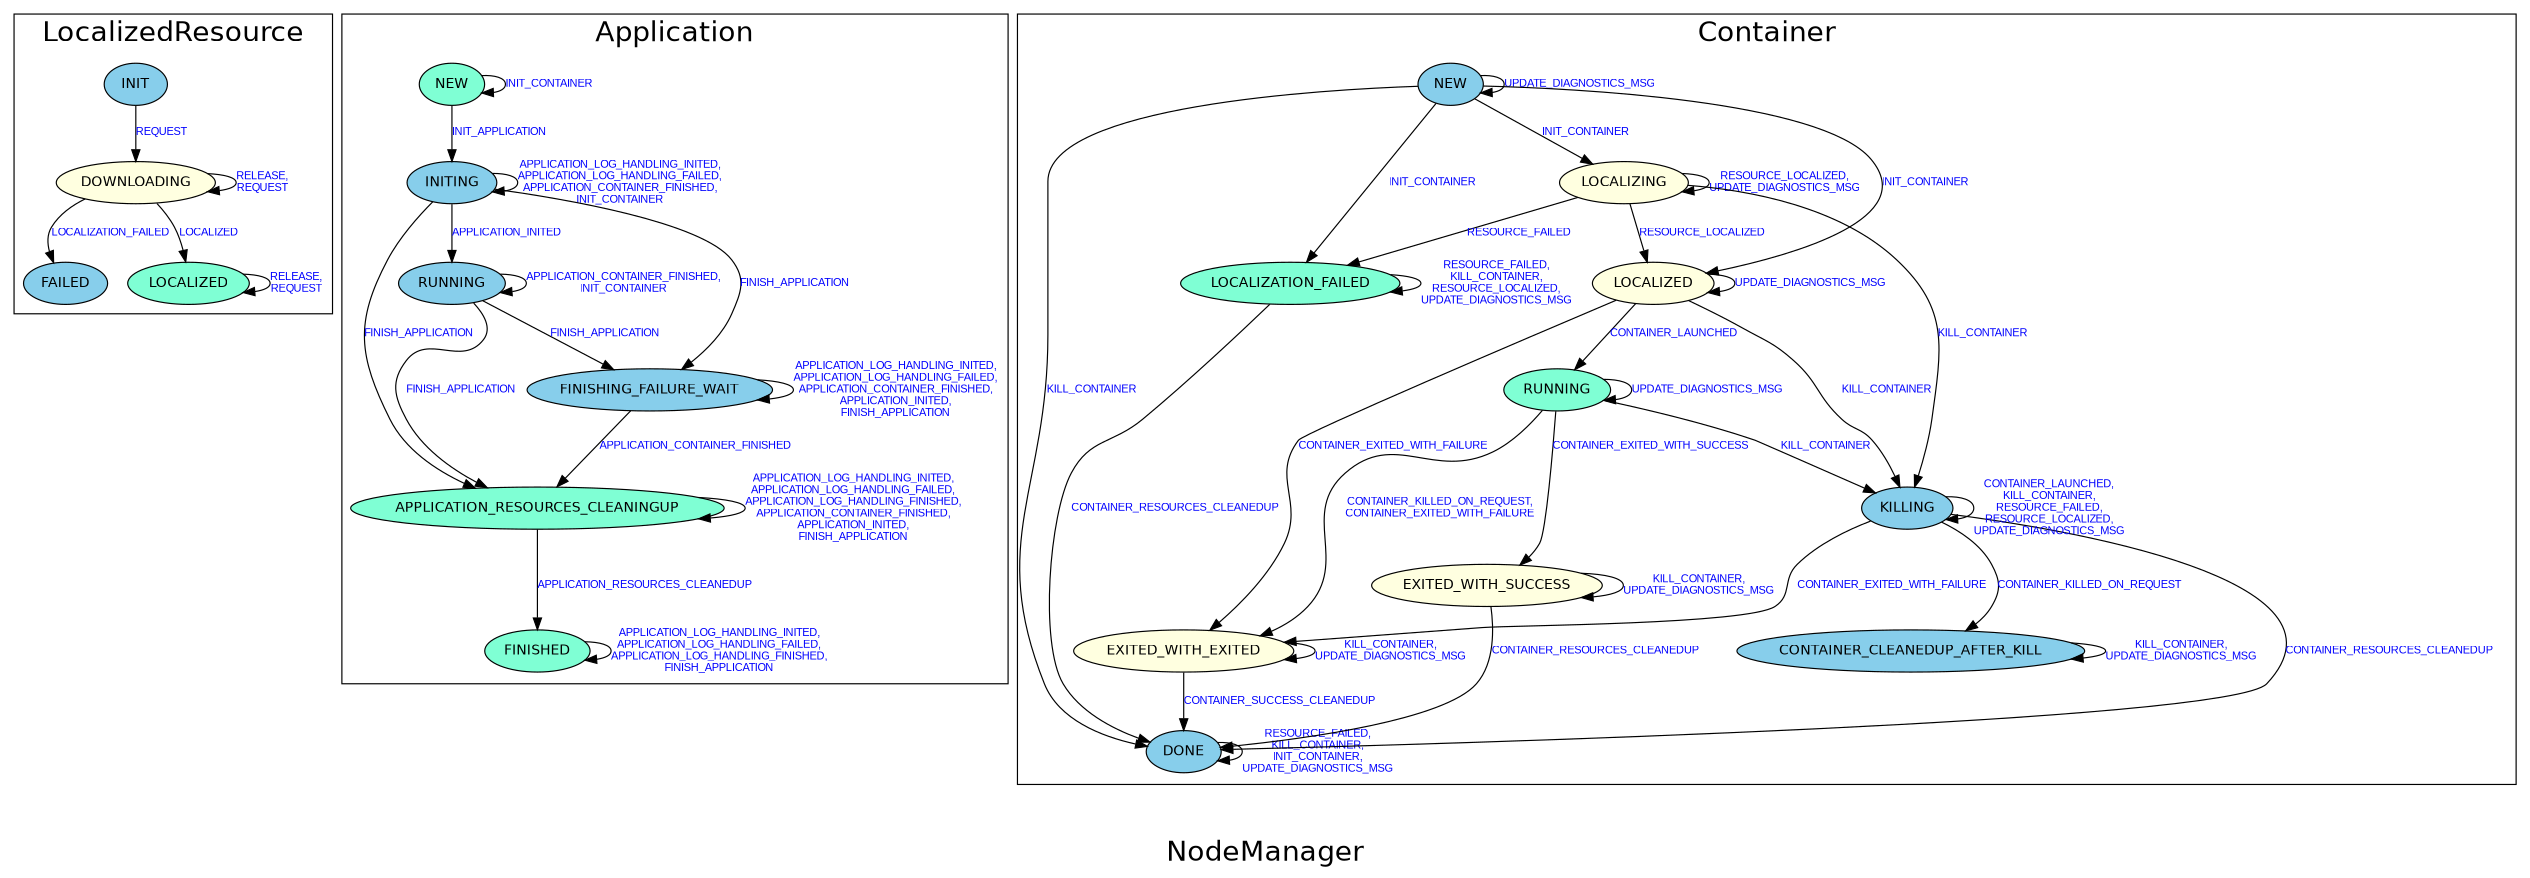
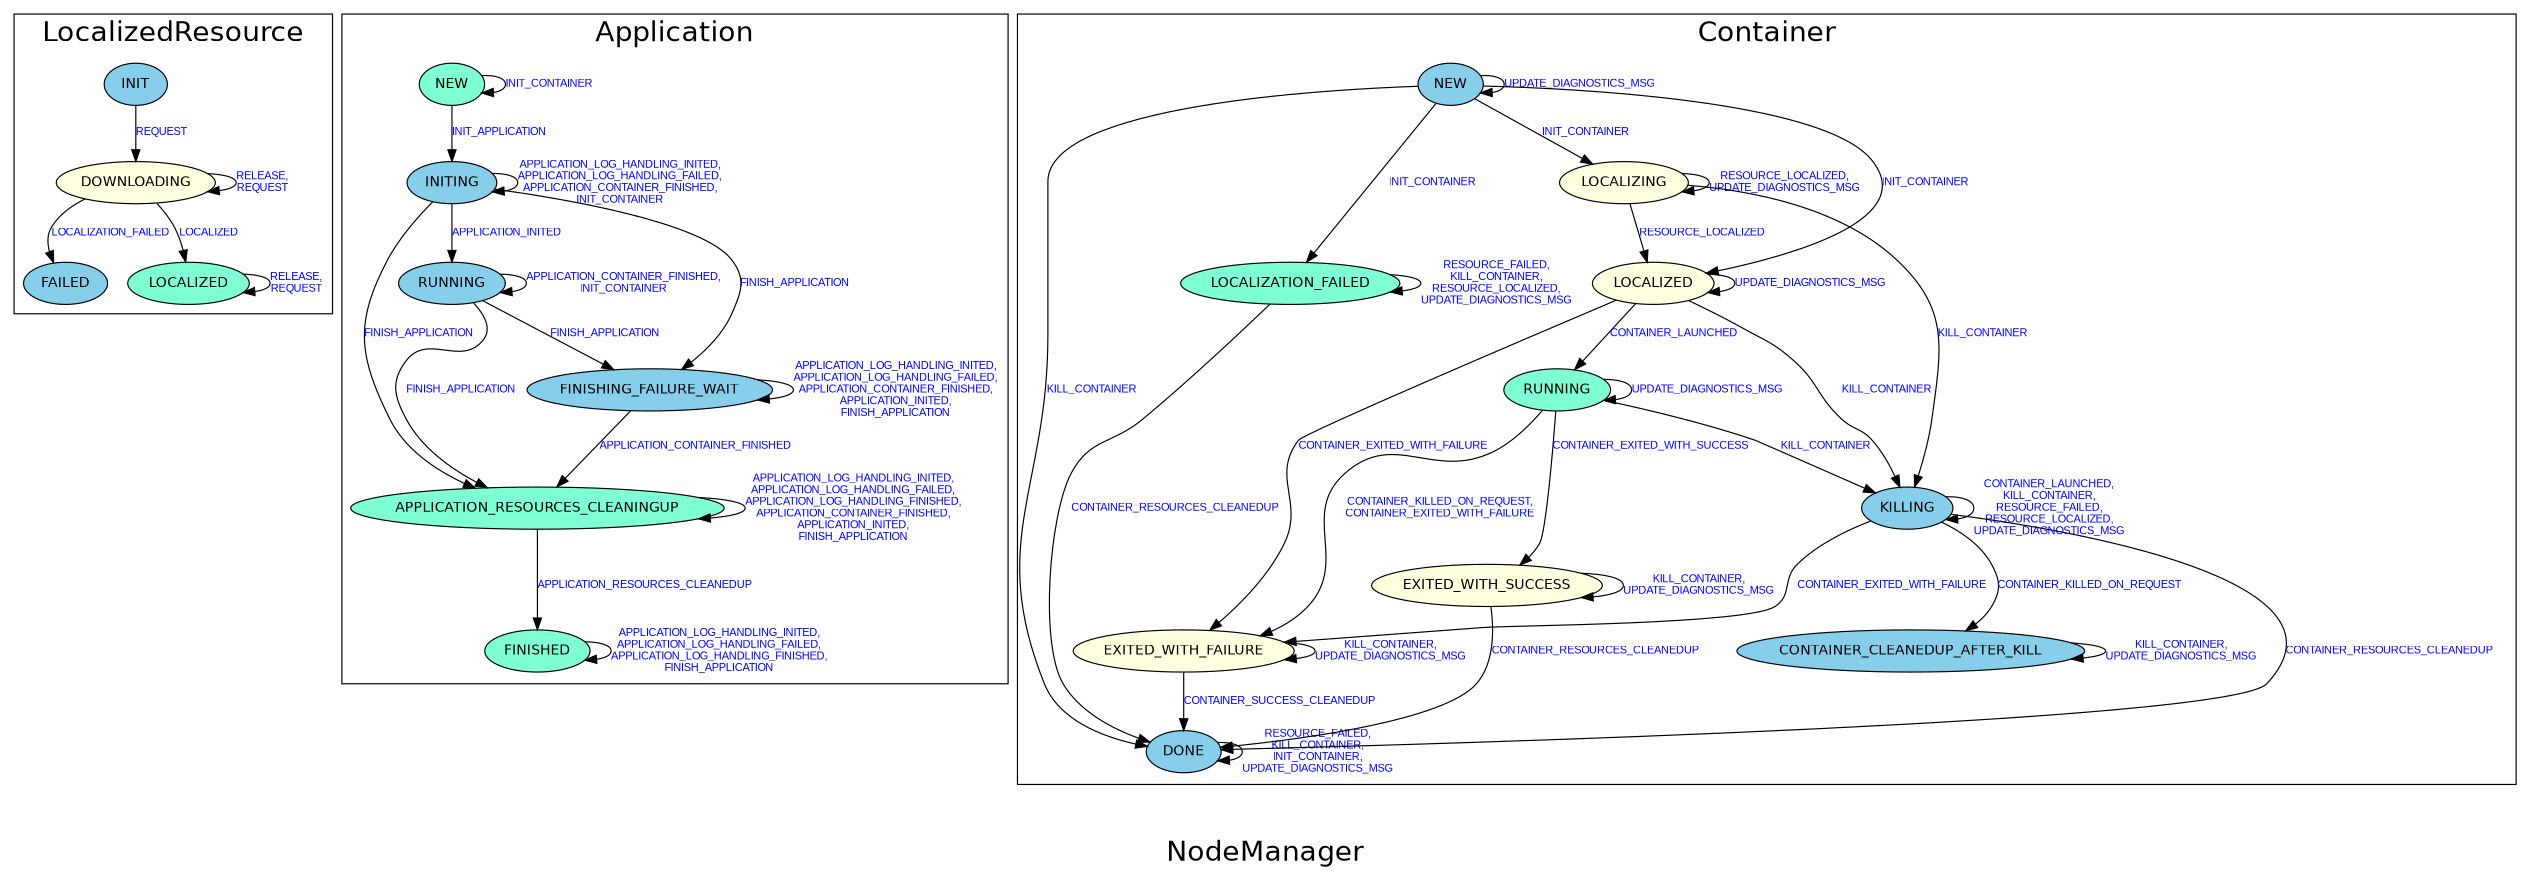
(1468, 230) -> none
(1184, 651) -> (1184, 651)
